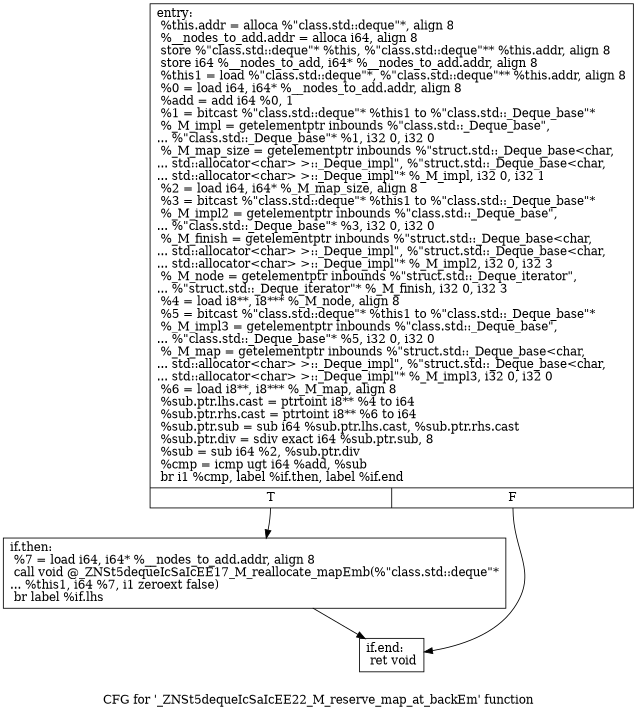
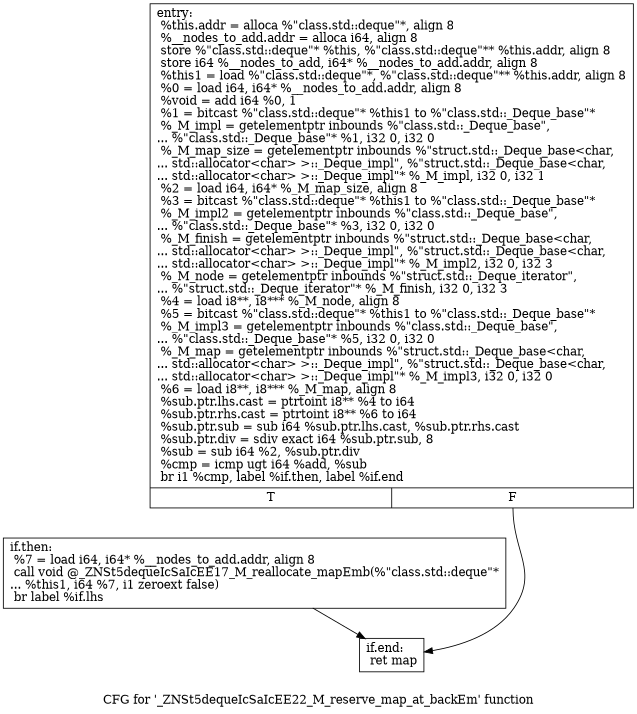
(225, 101) -> (227, 101)
(270, 519) -> none
(392, 661) -> (392, 661)
